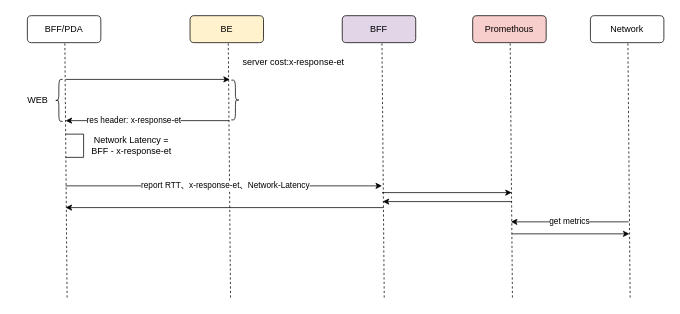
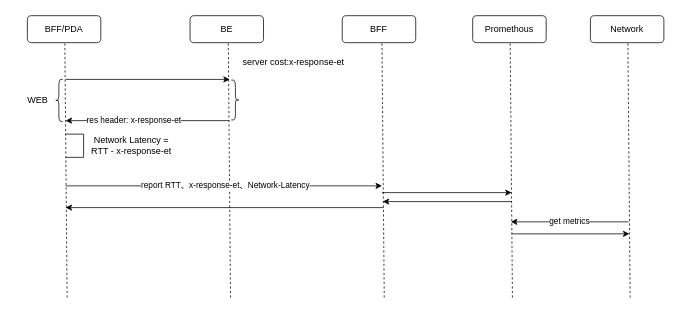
(227, 29) -> (227, 29)
(379, 29) -> (379, 29)
(510, 29) -> (510, 29)
(132, 145) -> (132, 145)
